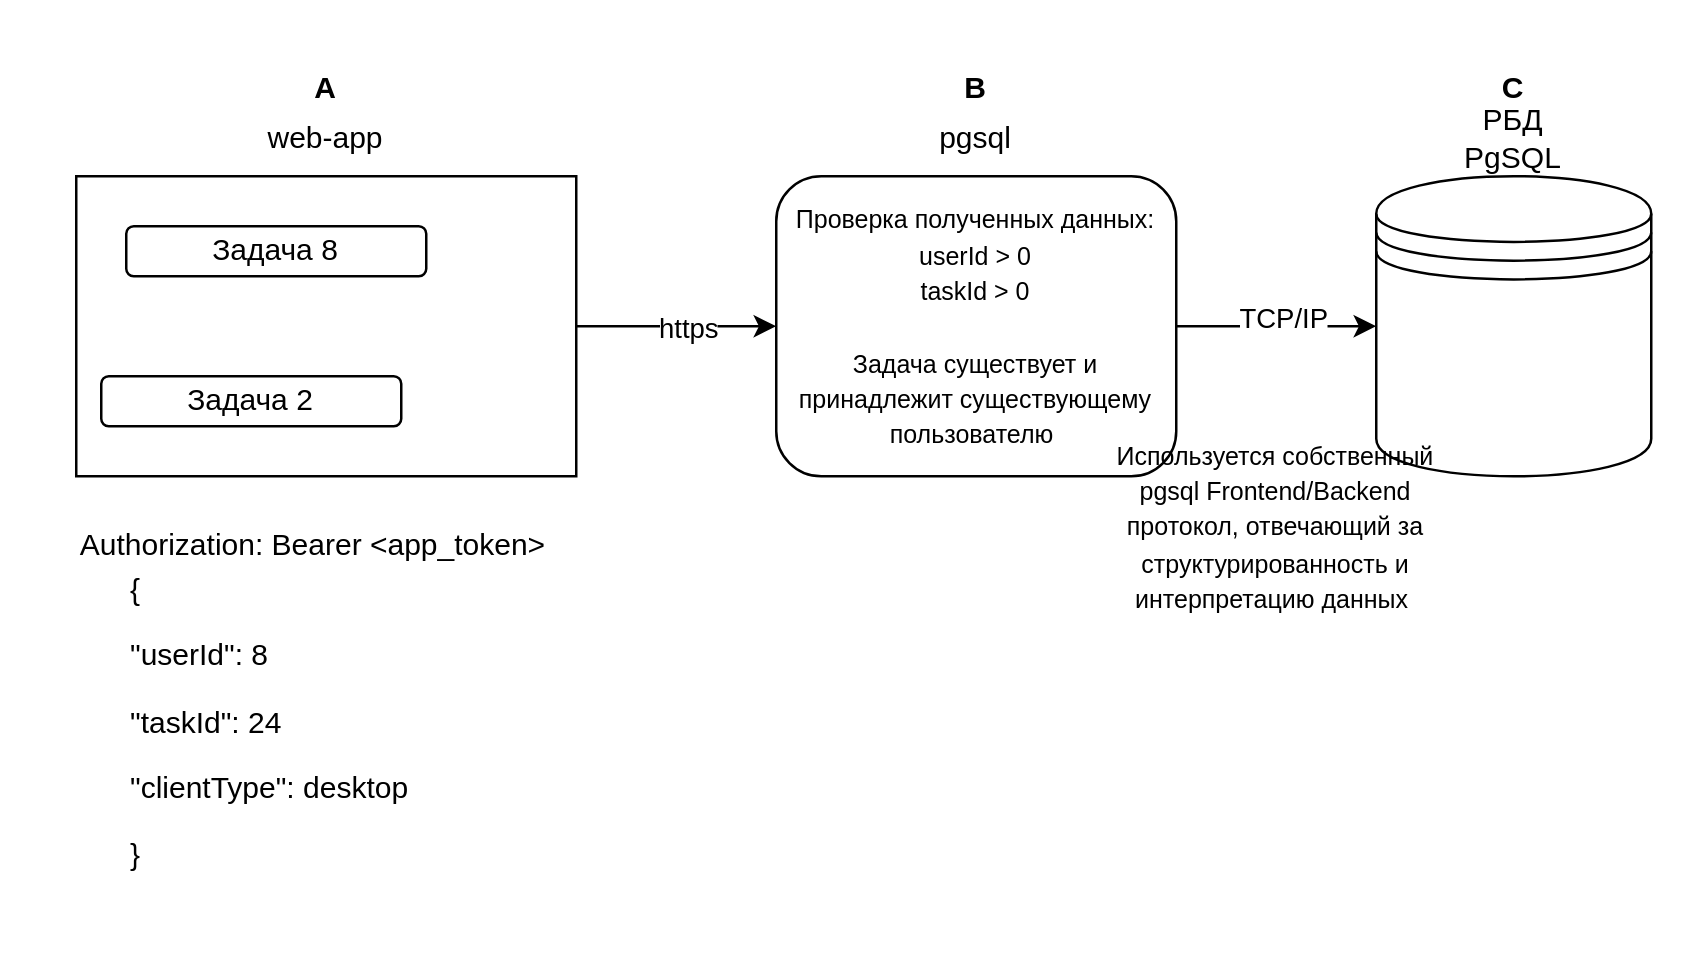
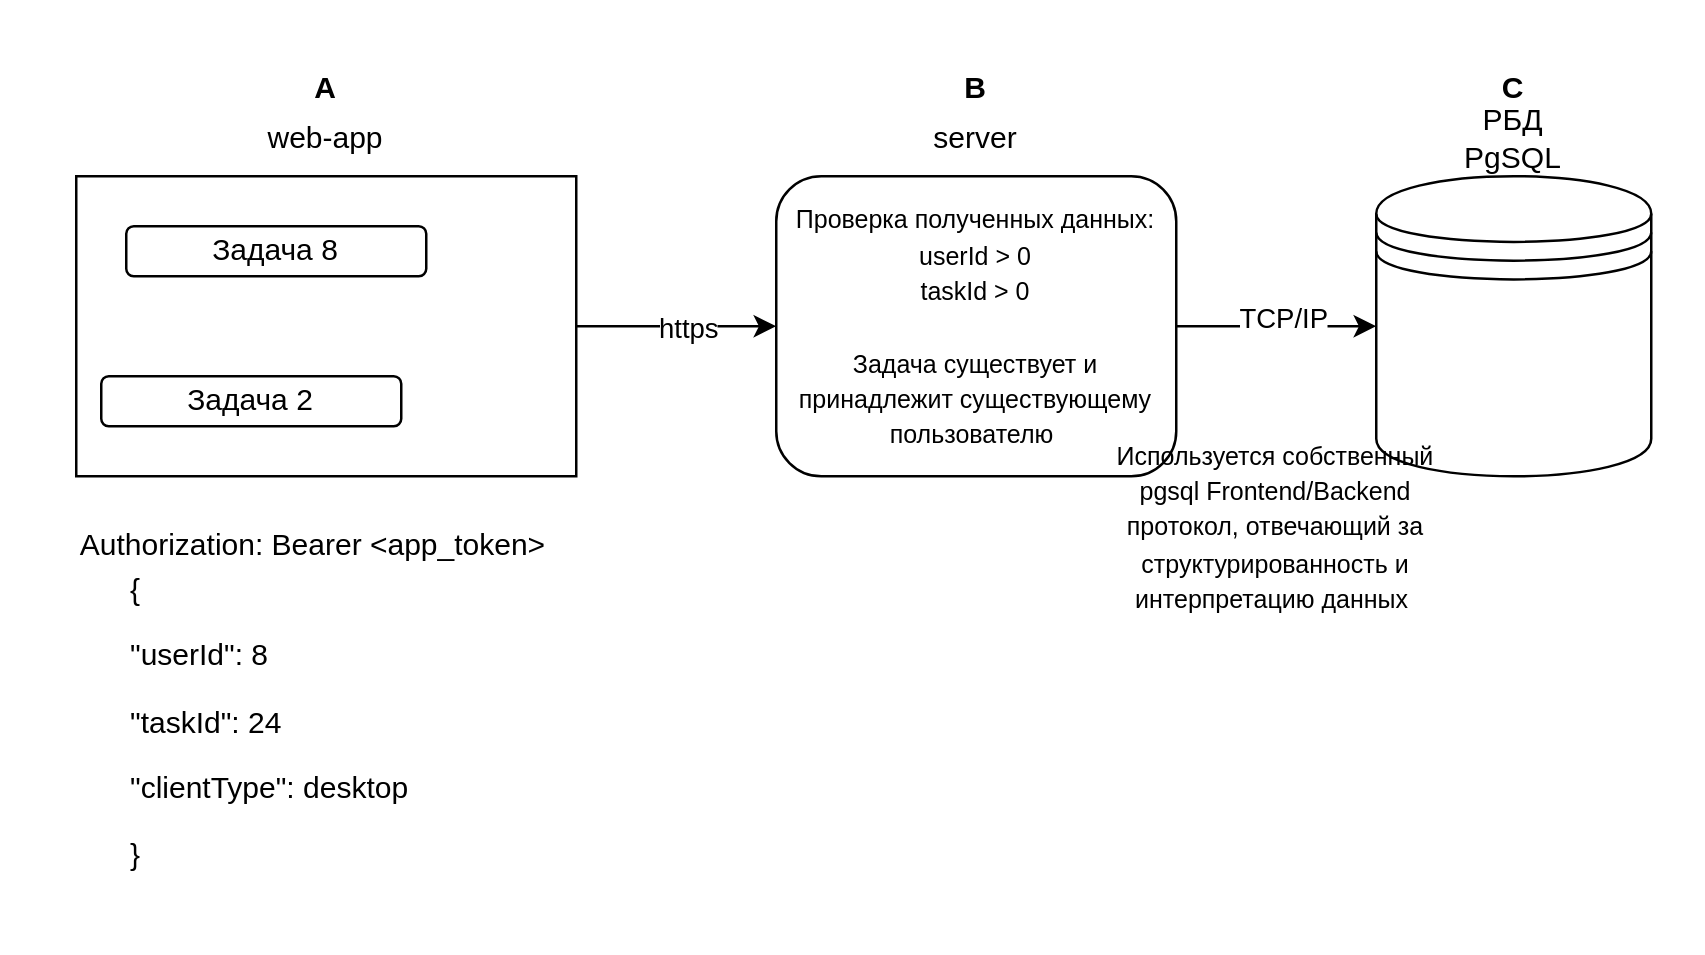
(976, 139) -> (976, 139)
